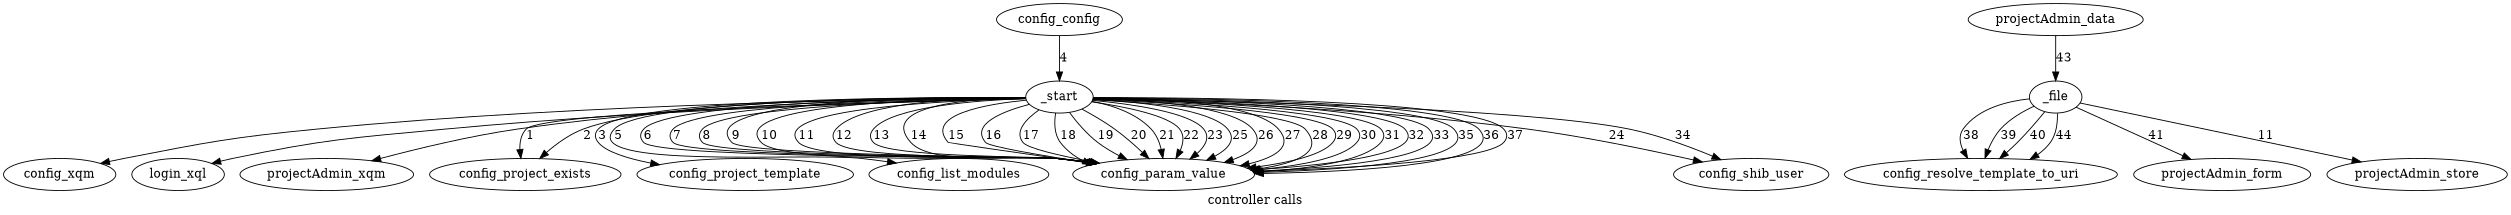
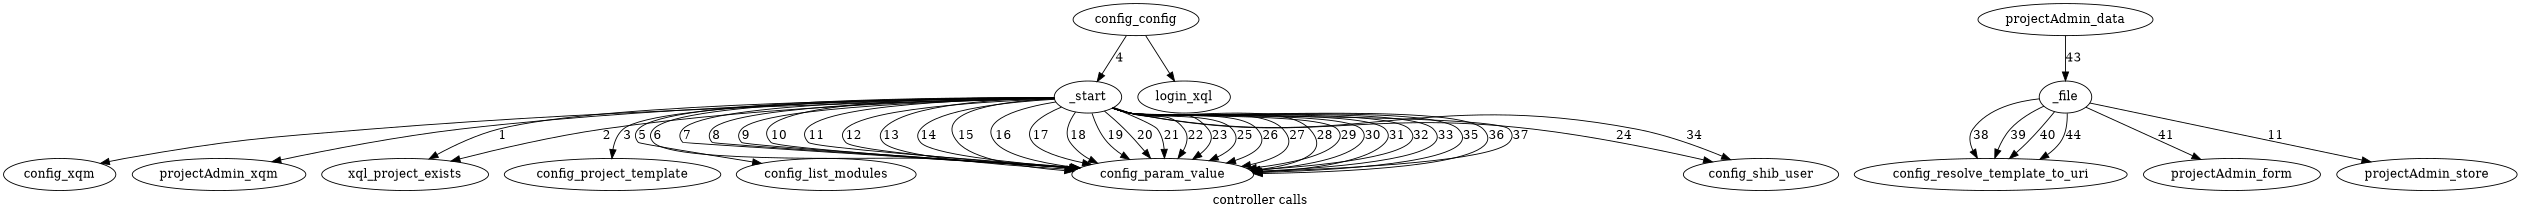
(521, 123) -> (1158, 55)
(525, 174) -> (405, 174)
